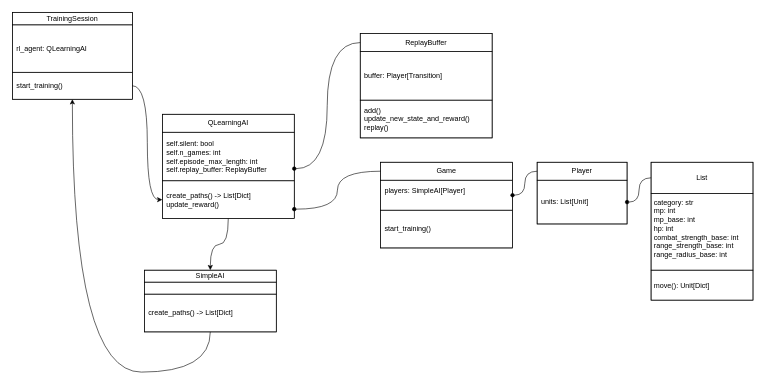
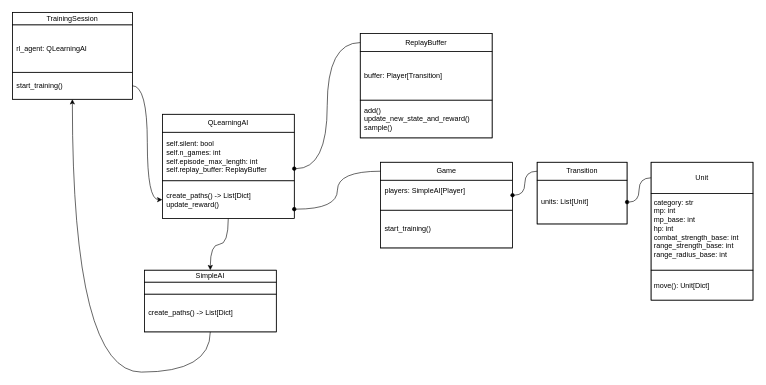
(423, 119) -> (423, 119)
(582, 171) -> (582, 171)
(702, 178) -> (702, 178)
